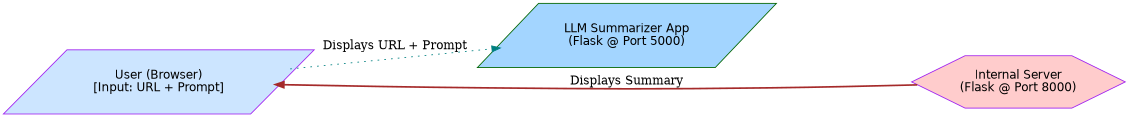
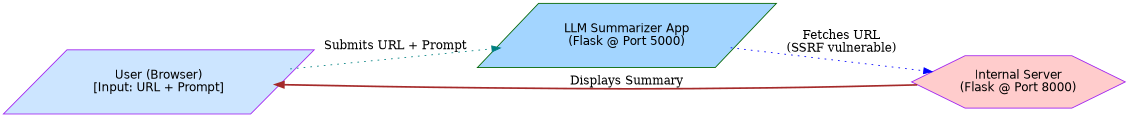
(395, 46) -> (395, 46)
none -> (827, 59)
